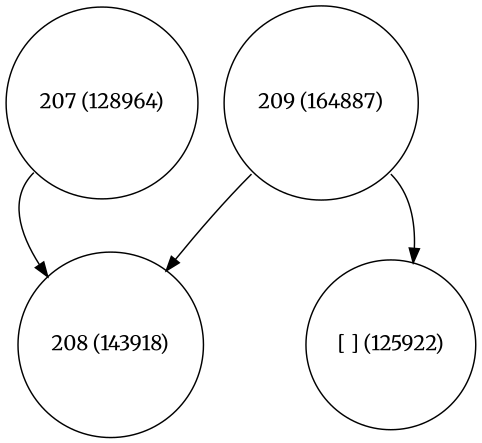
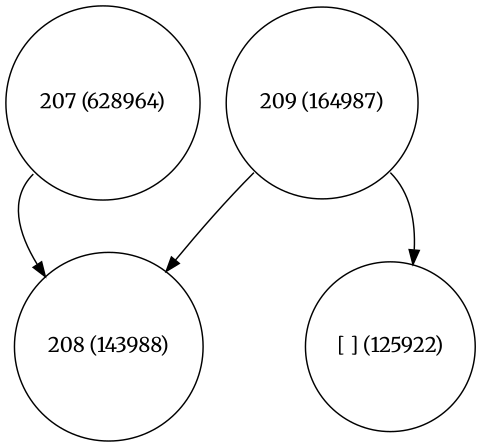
(102, 103) -> (103, 103)
(321, 103) -> (322, 103)
(111, 345) -> (109, 347)
